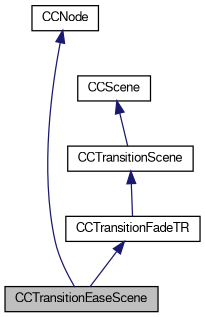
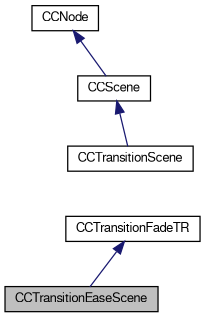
(48, 167) -> (93, 59)
(132, 200) -> none
